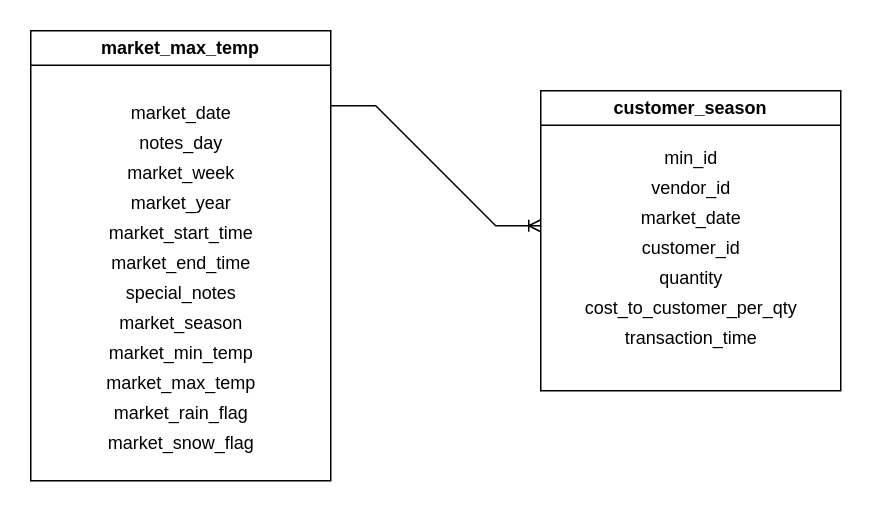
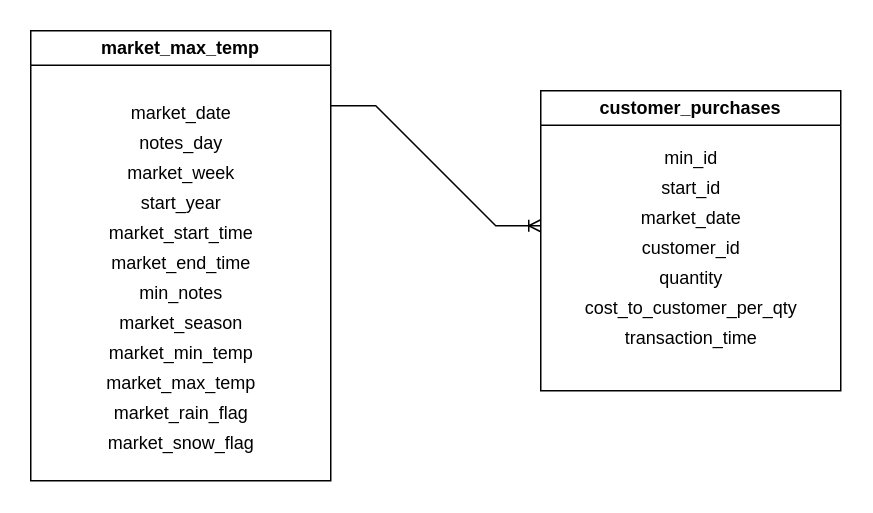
(691, 109) -> (691, 109)
(692, 188) -> (692, 188)
(182, 203) -> (182, 203)
(182, 293) -> (182, 293)
